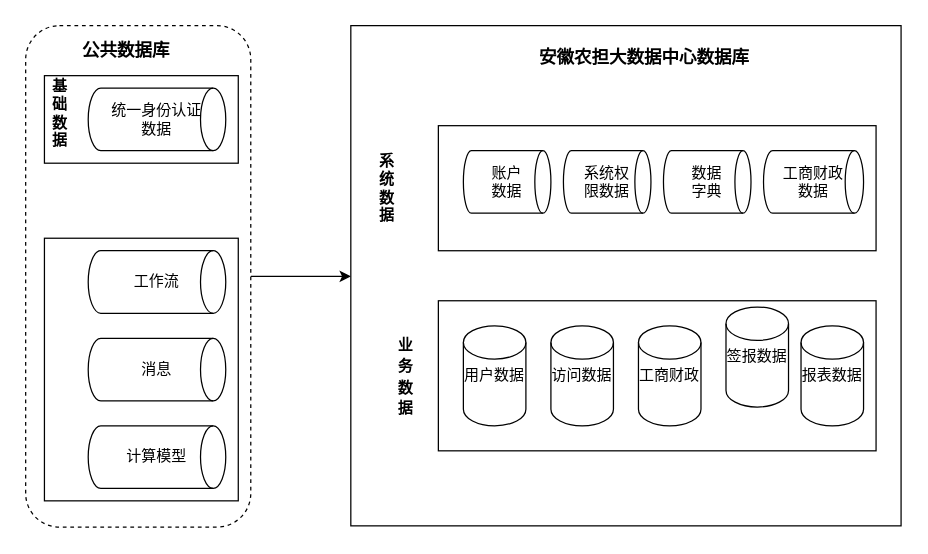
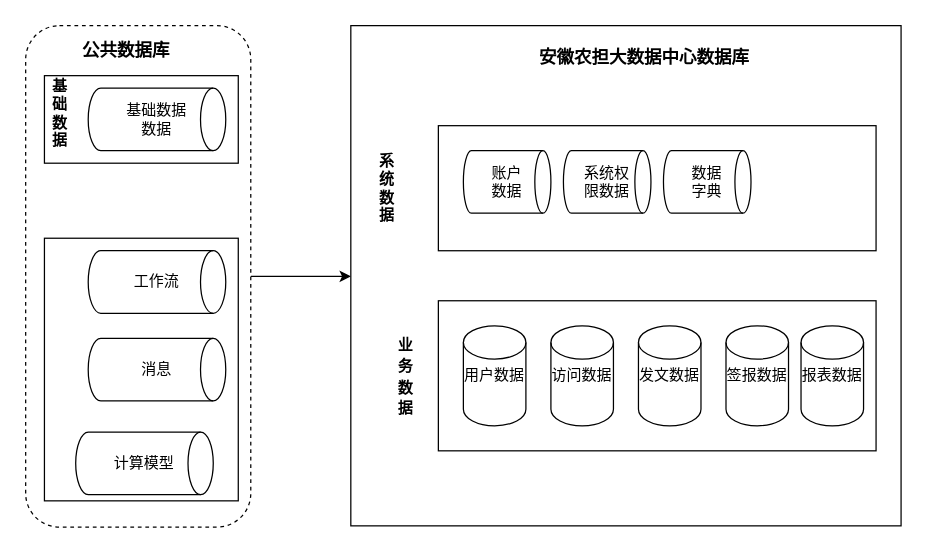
(157, 119) -> (157, 119)
(813, 182) -> none
(757, 357) -> (757, 376)
(669, 376) -> (669, 376)
(157, 457) -> (144, 463)
